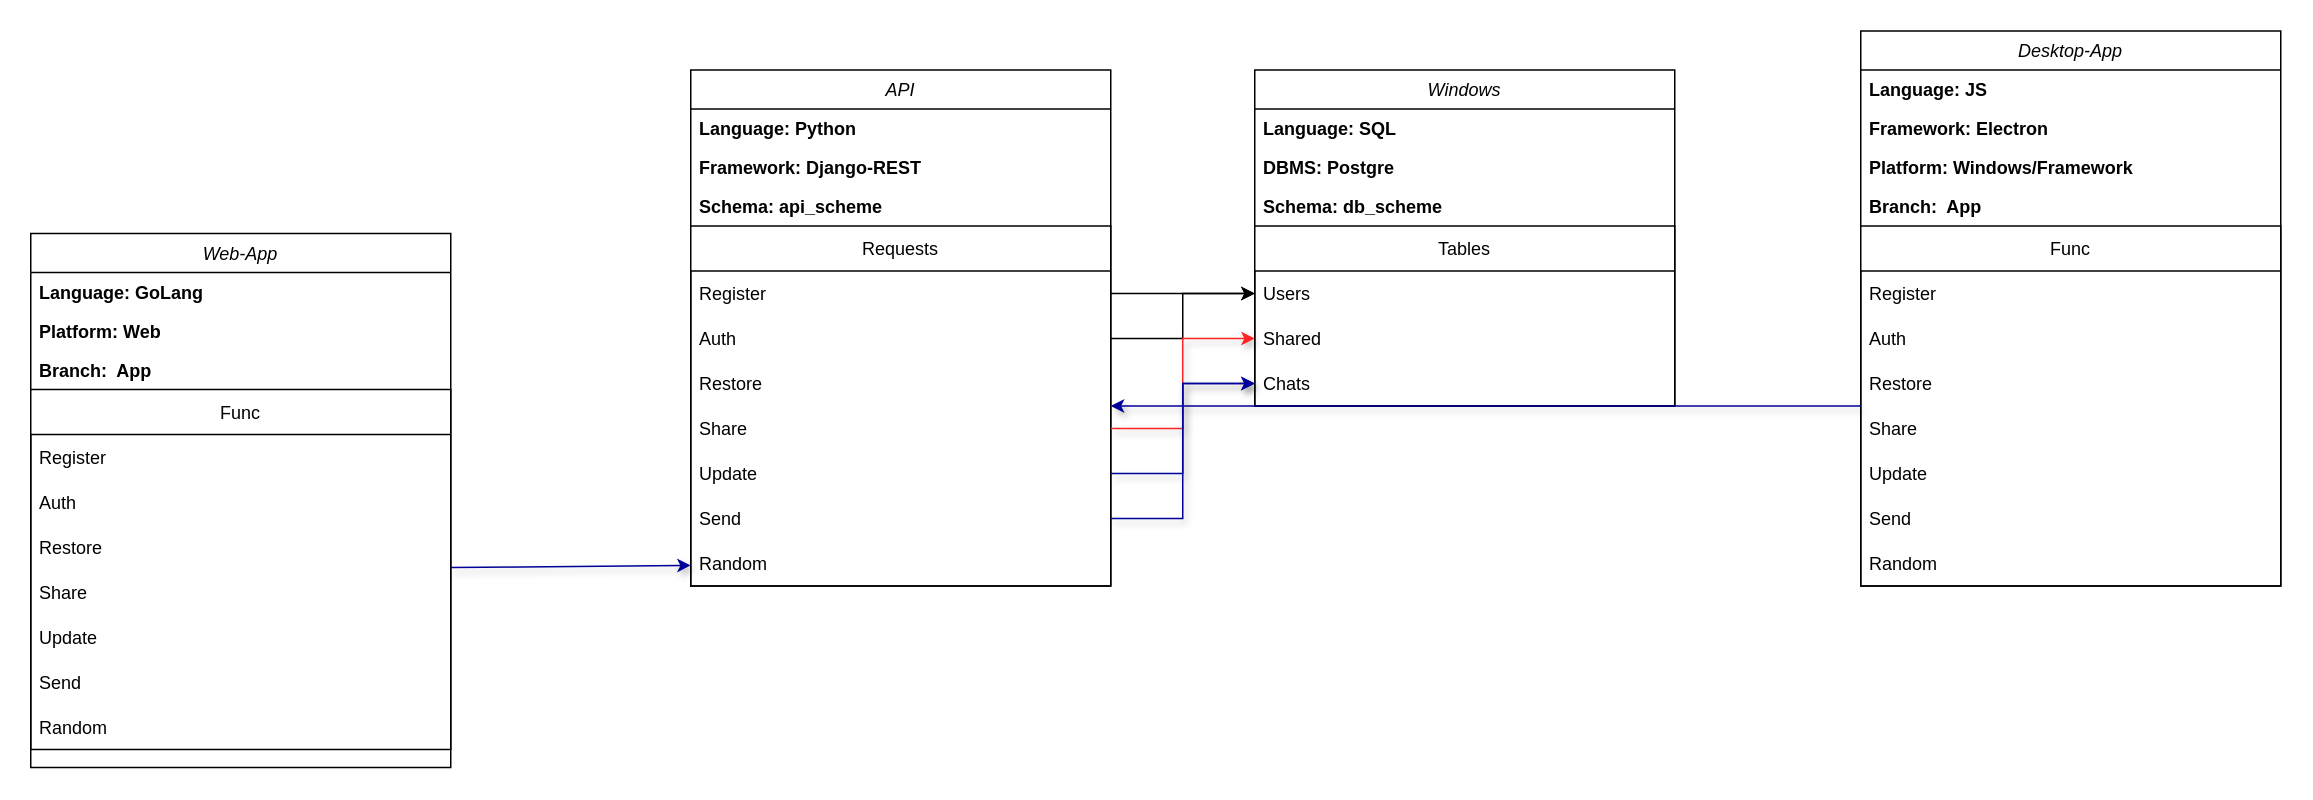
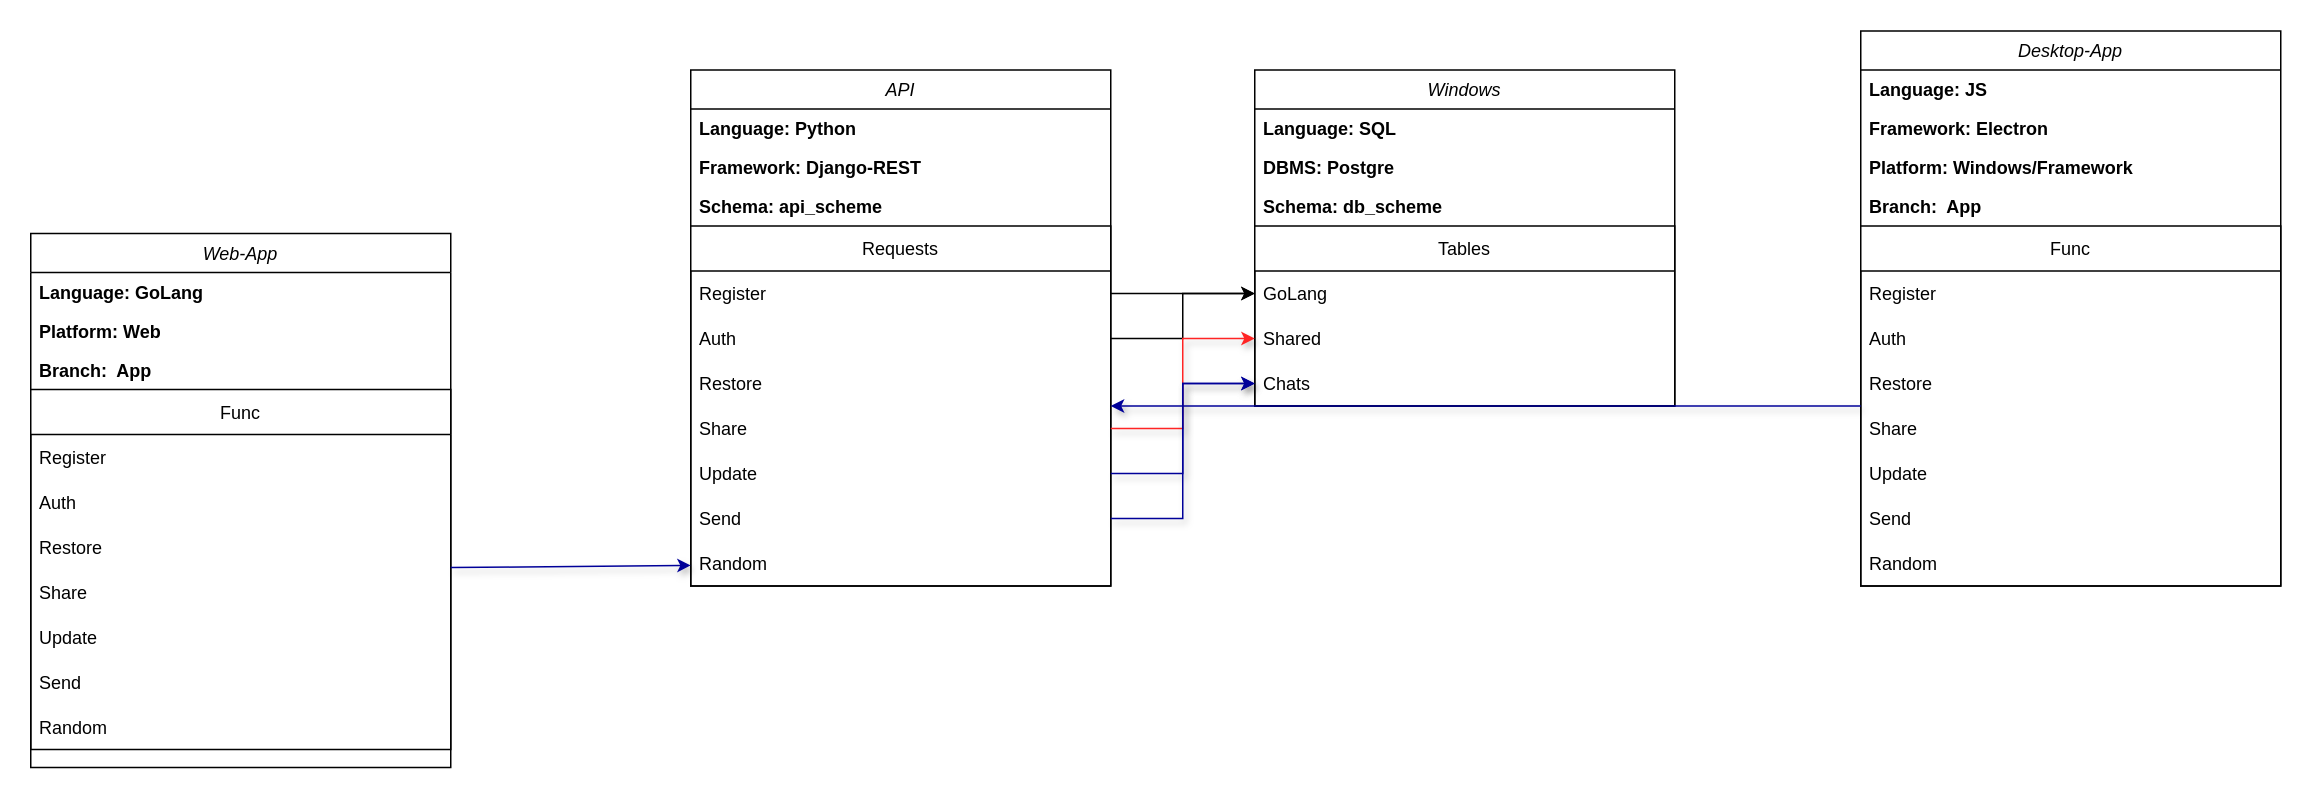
(1288, 294) -> (1293, 294)
